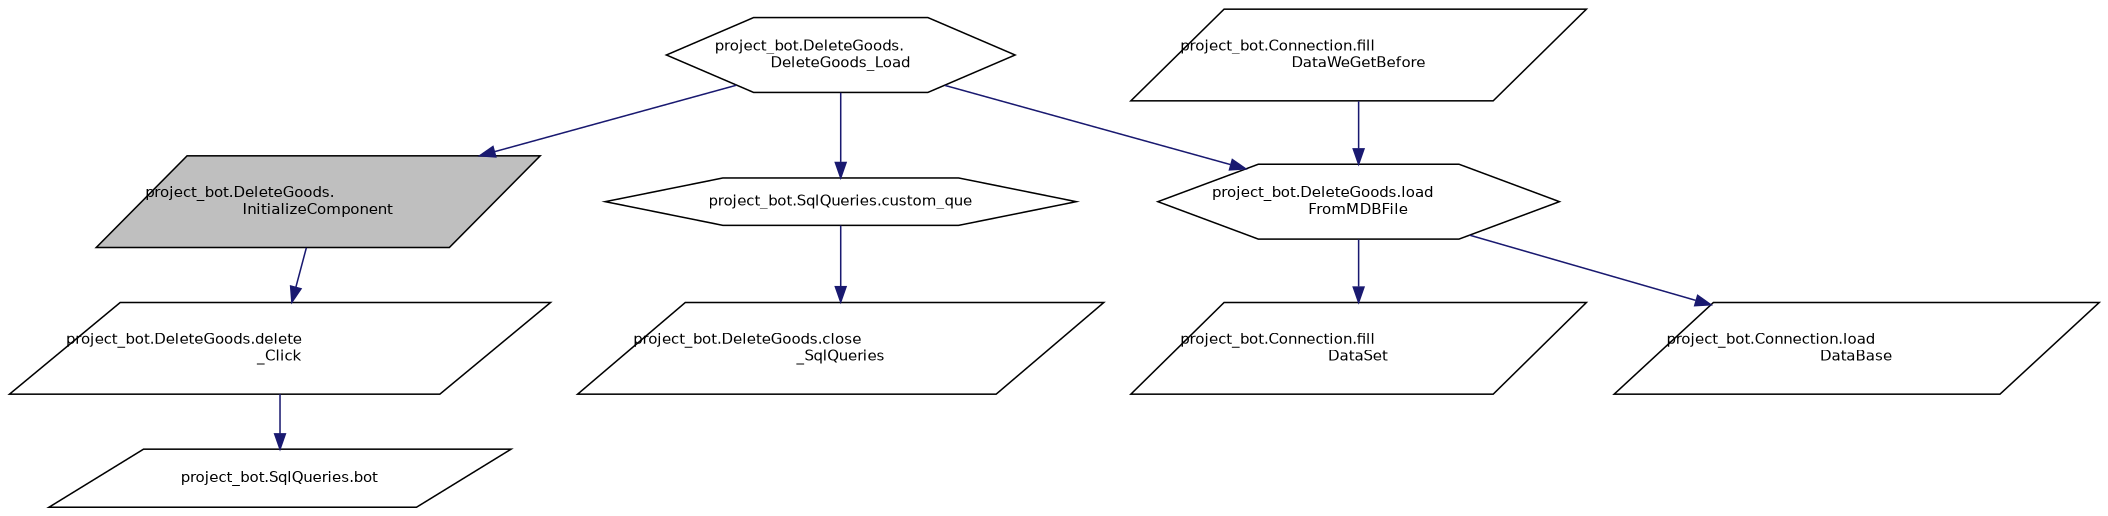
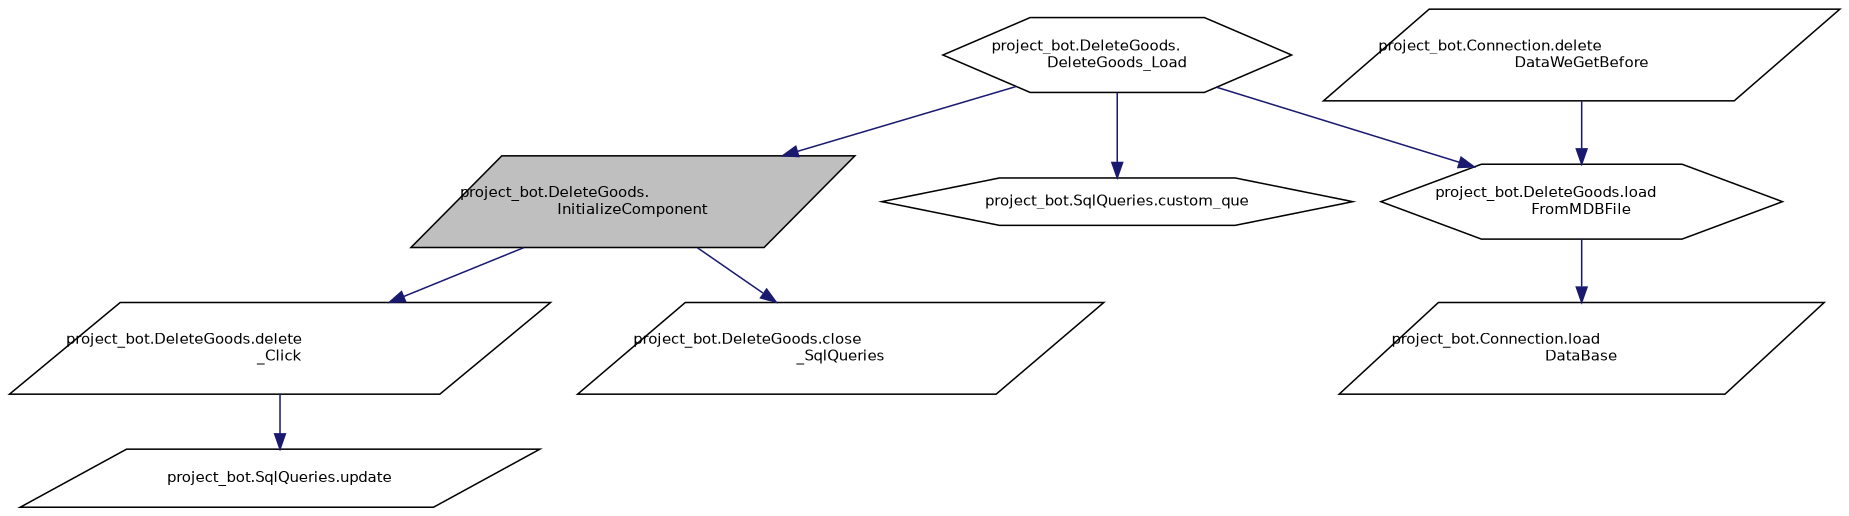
(1359, 55) -> (1582, 55)
(841, 256) -> (730, 270)
(1359, 348) -> none
(280, 478) -> (280, 478)
